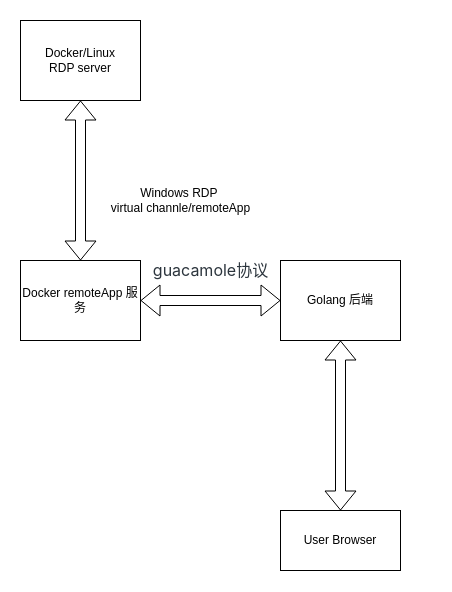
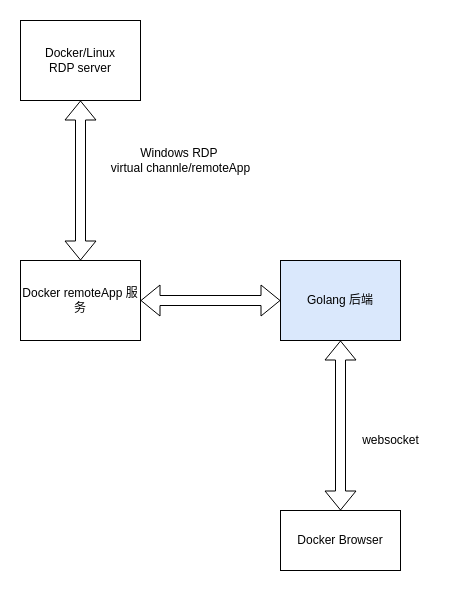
(181, 201) -> (181, 161)
(211, 271) -> none
(341, 301) -> (341, 301)
none -> (391, 441)
(341, 541) -> (341, 541)
